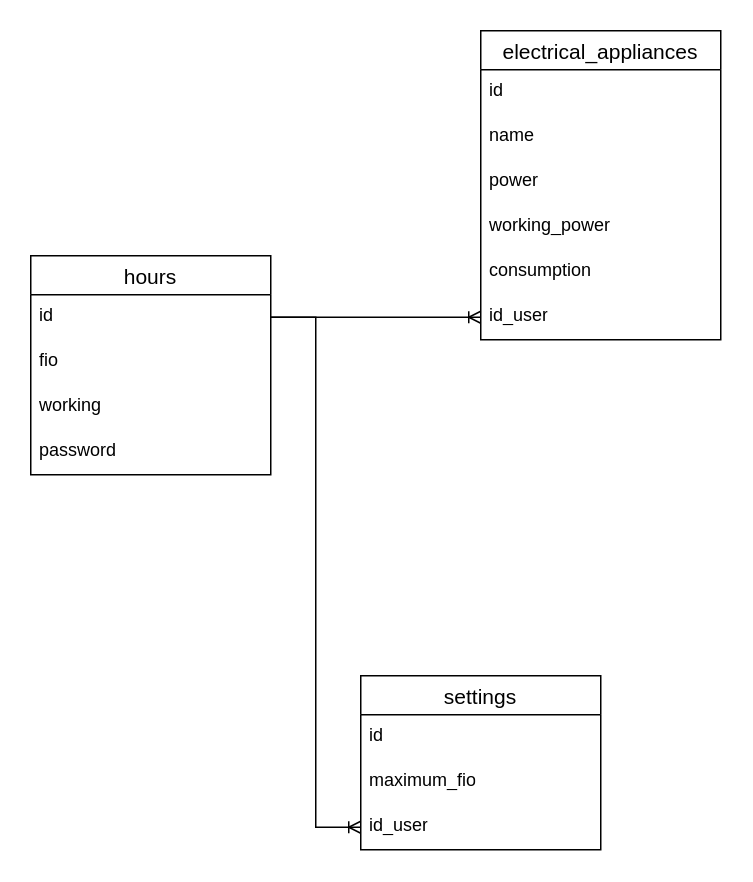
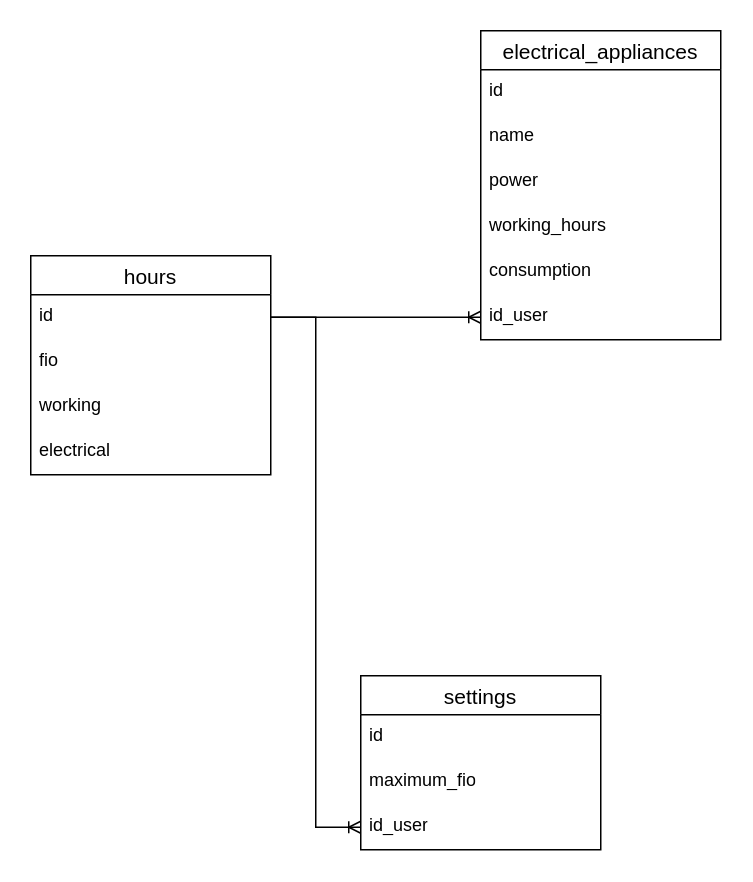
(553, 226) -> (553, 226)
(80, 451) -> (83, 451)
